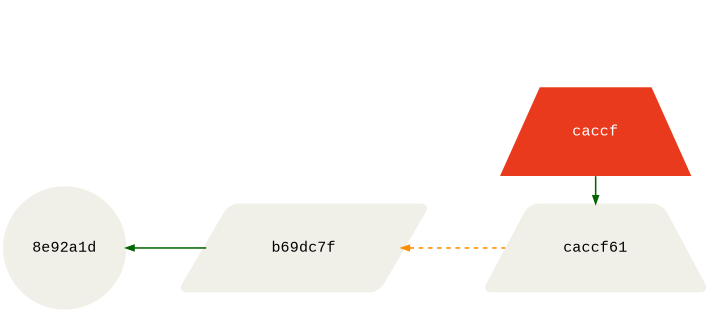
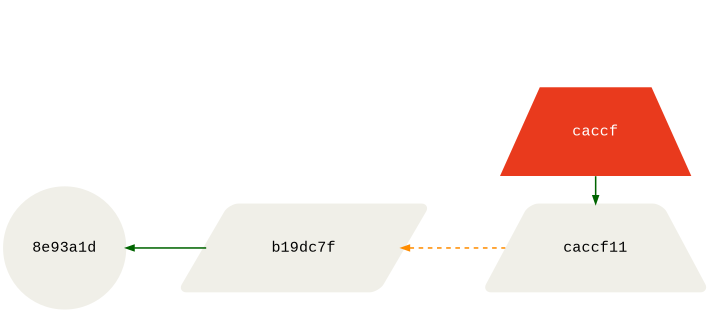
(65, 248) -> (65, 248)
(304, 248) -> (304, 248)
(596, 248) -> (596, 248)
